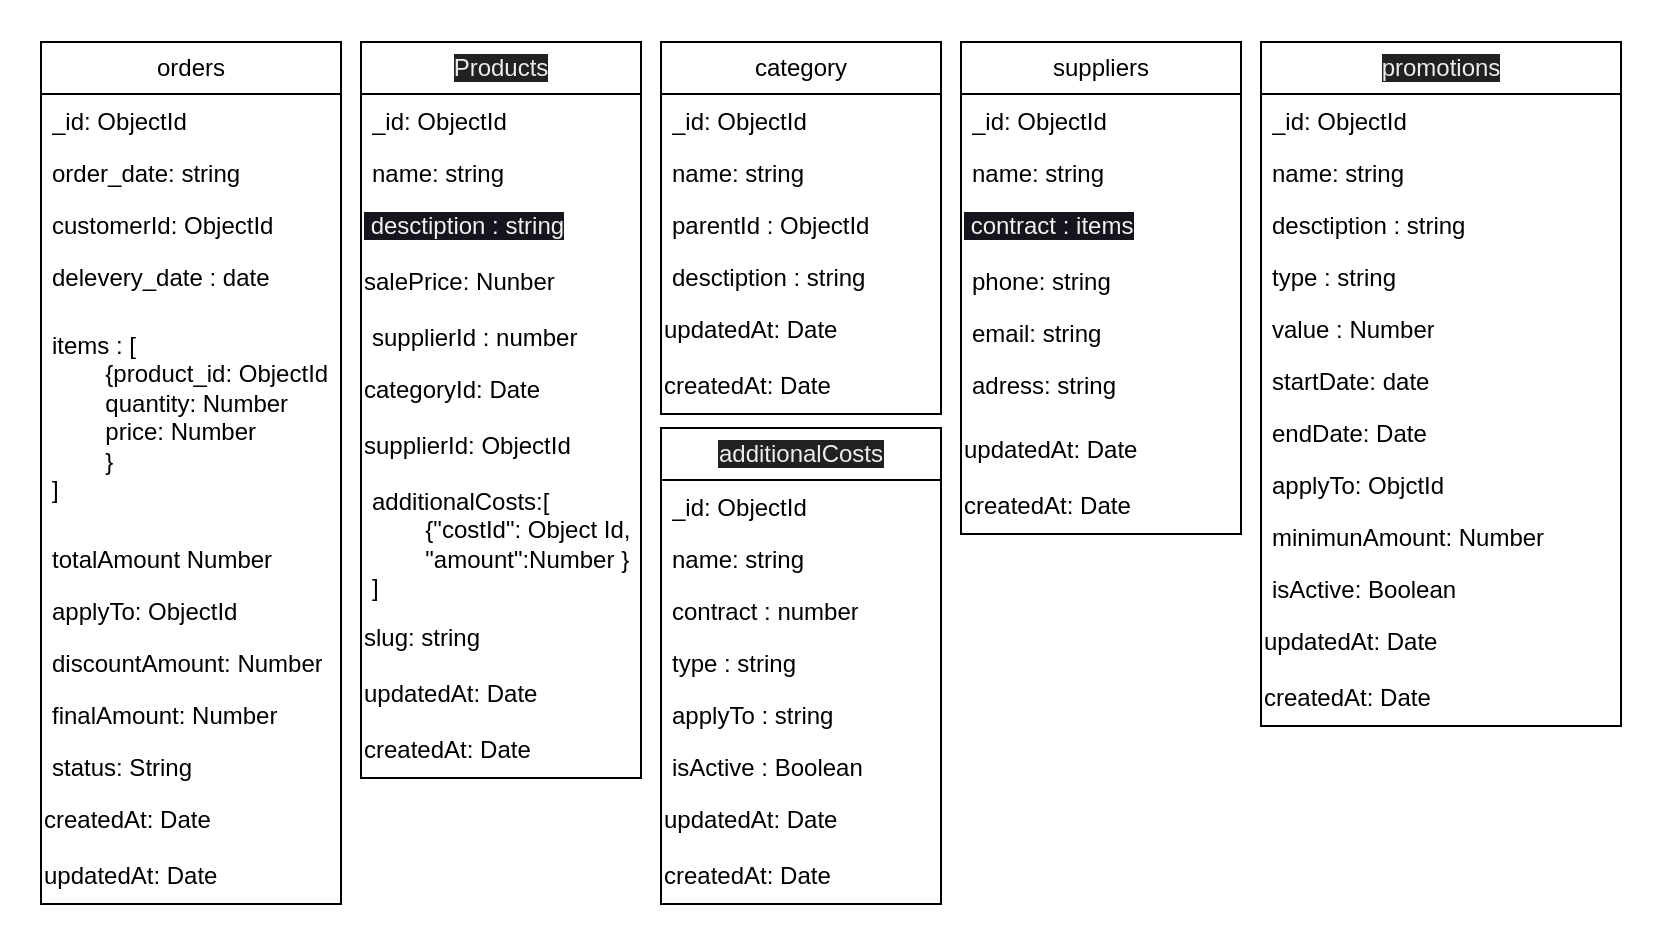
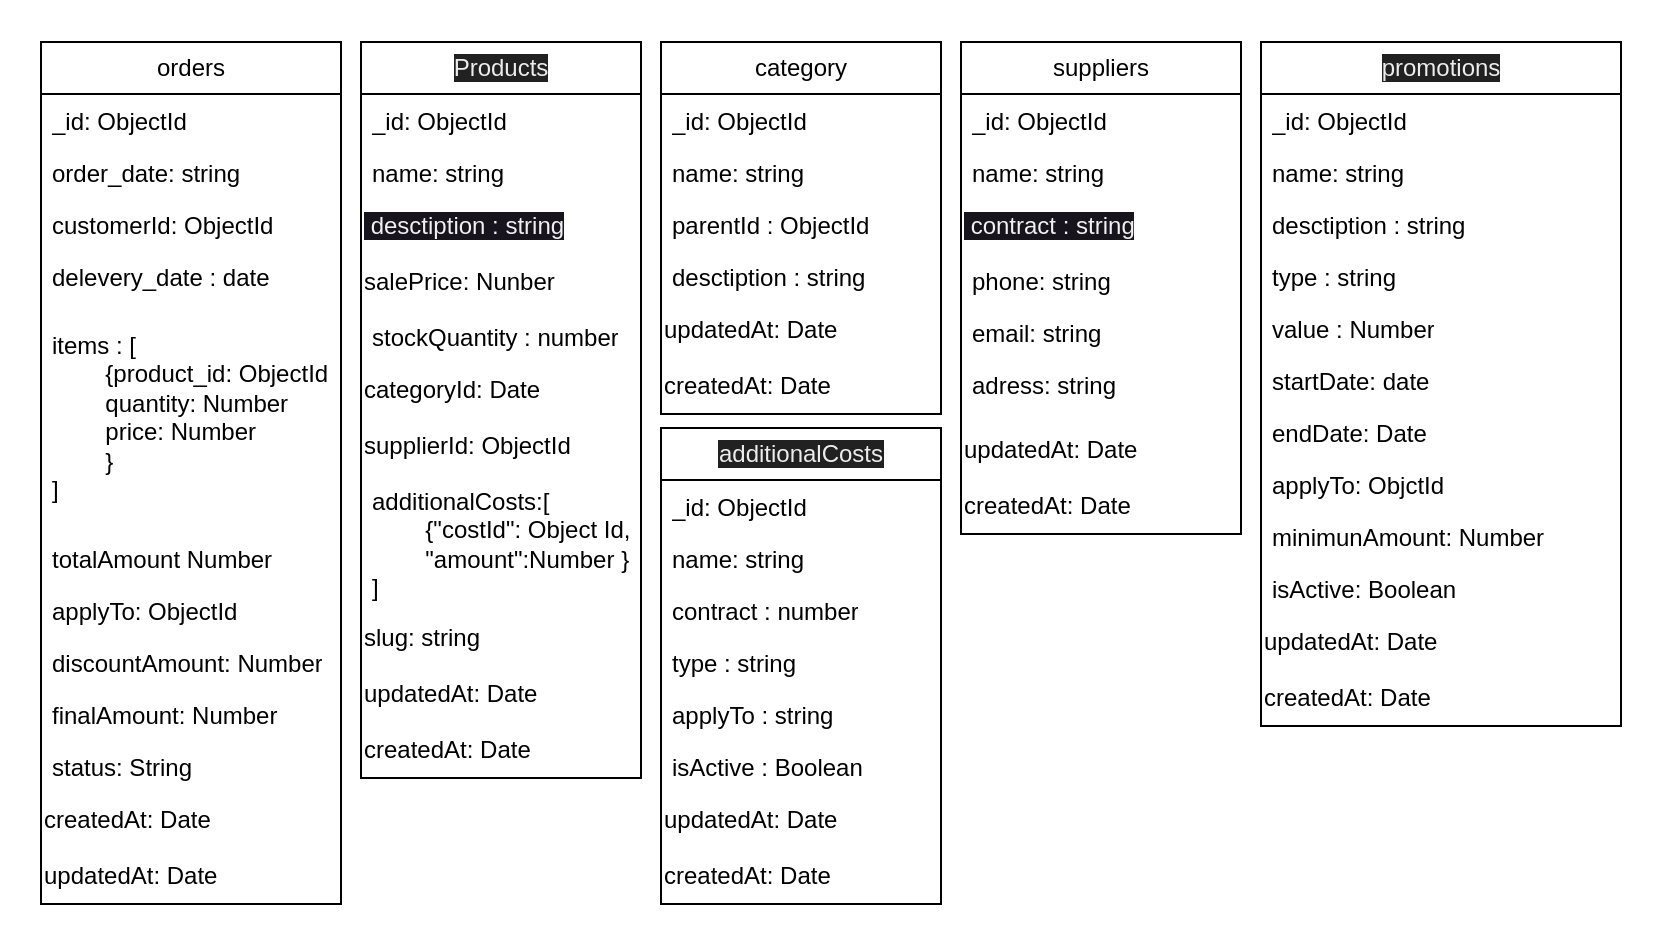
(1060, 227) -> (1067, 227)
(485, 339) -> (503, 354)
